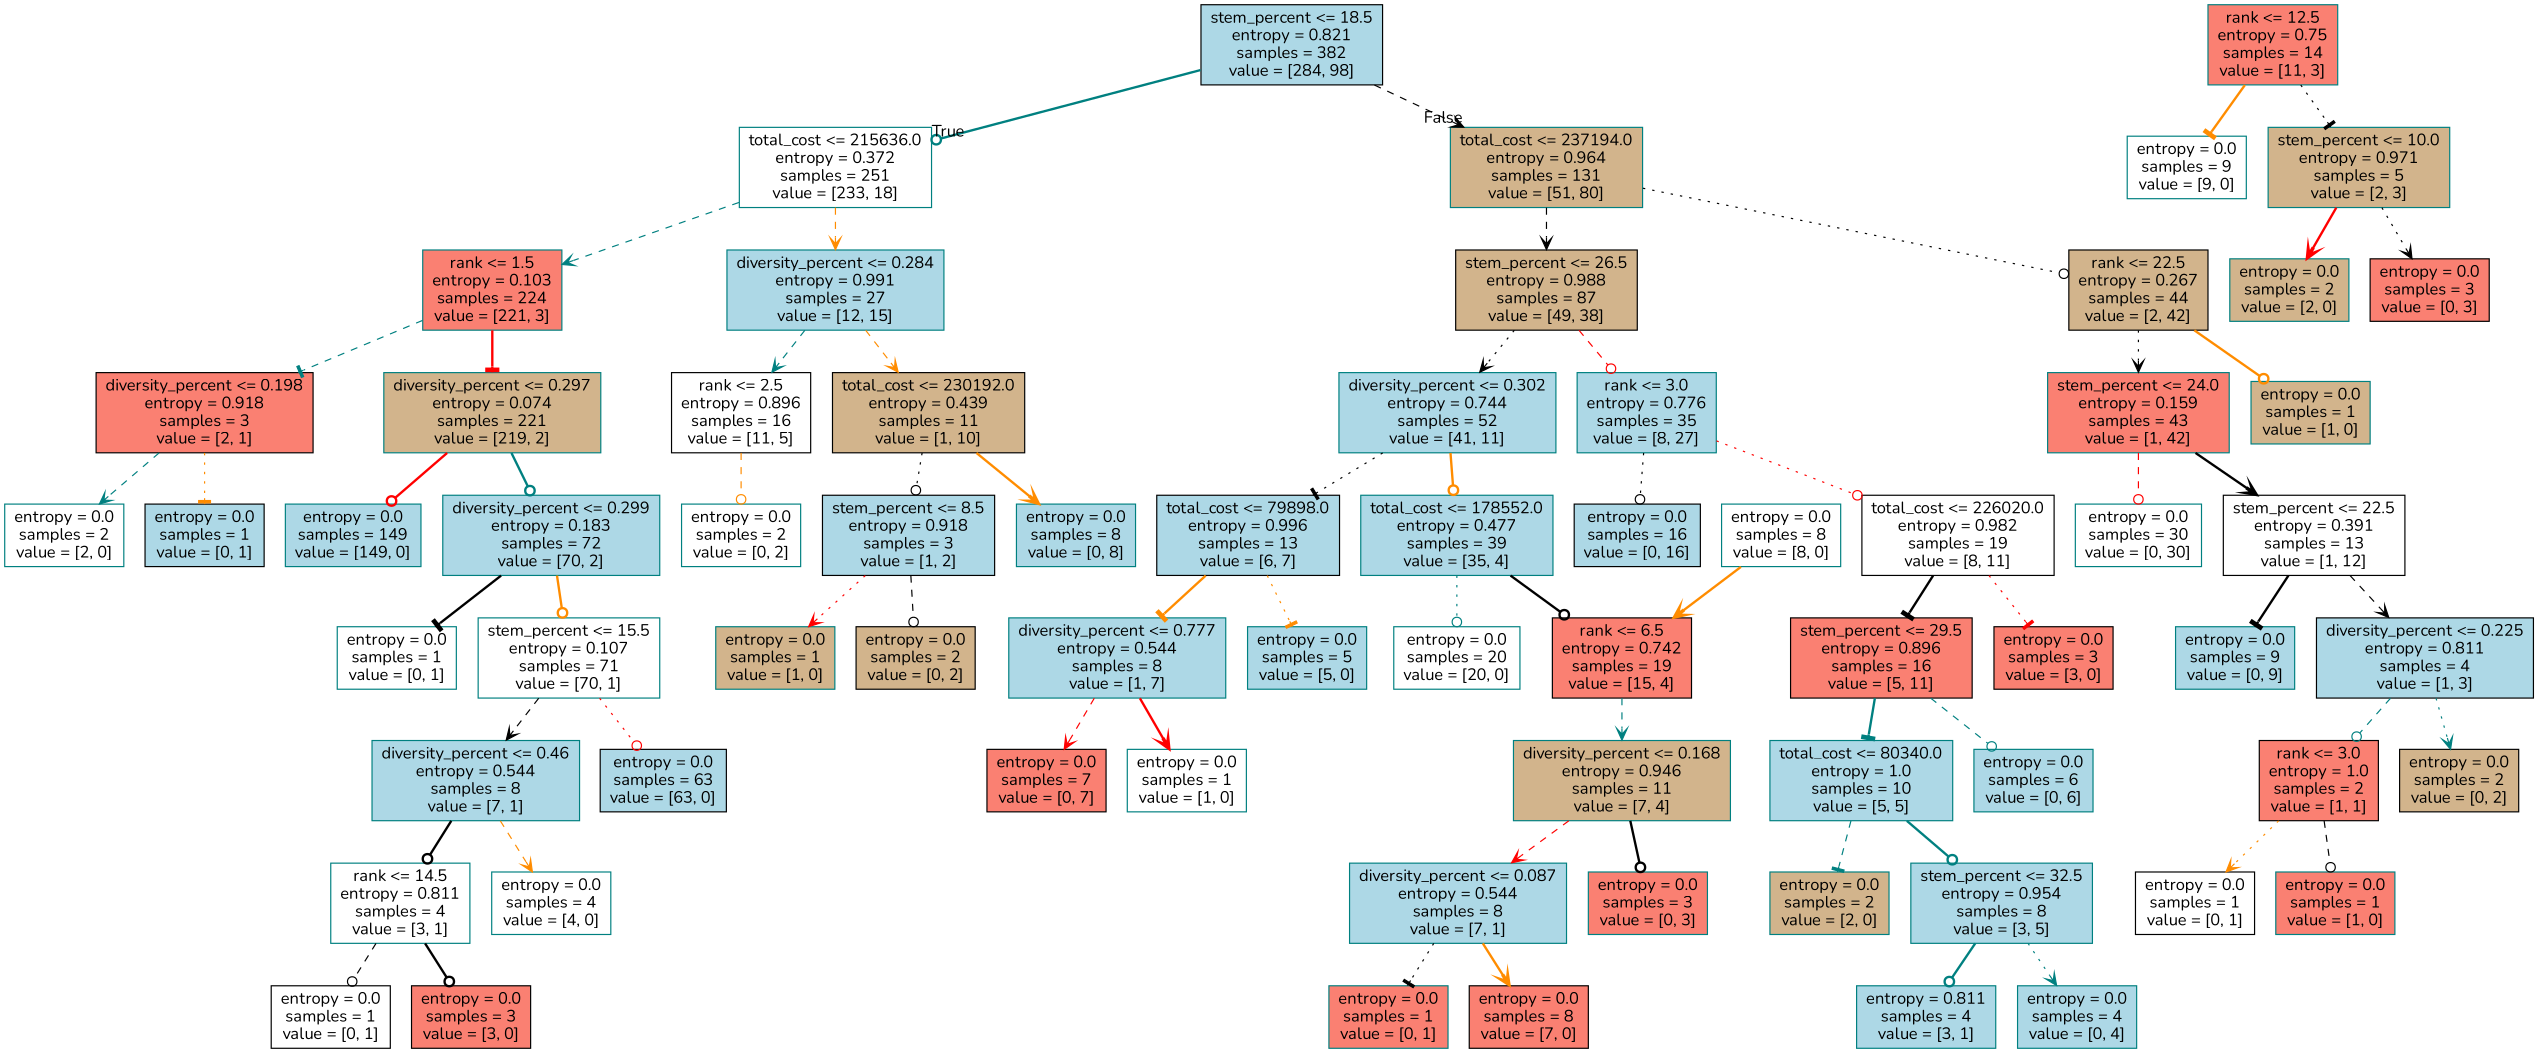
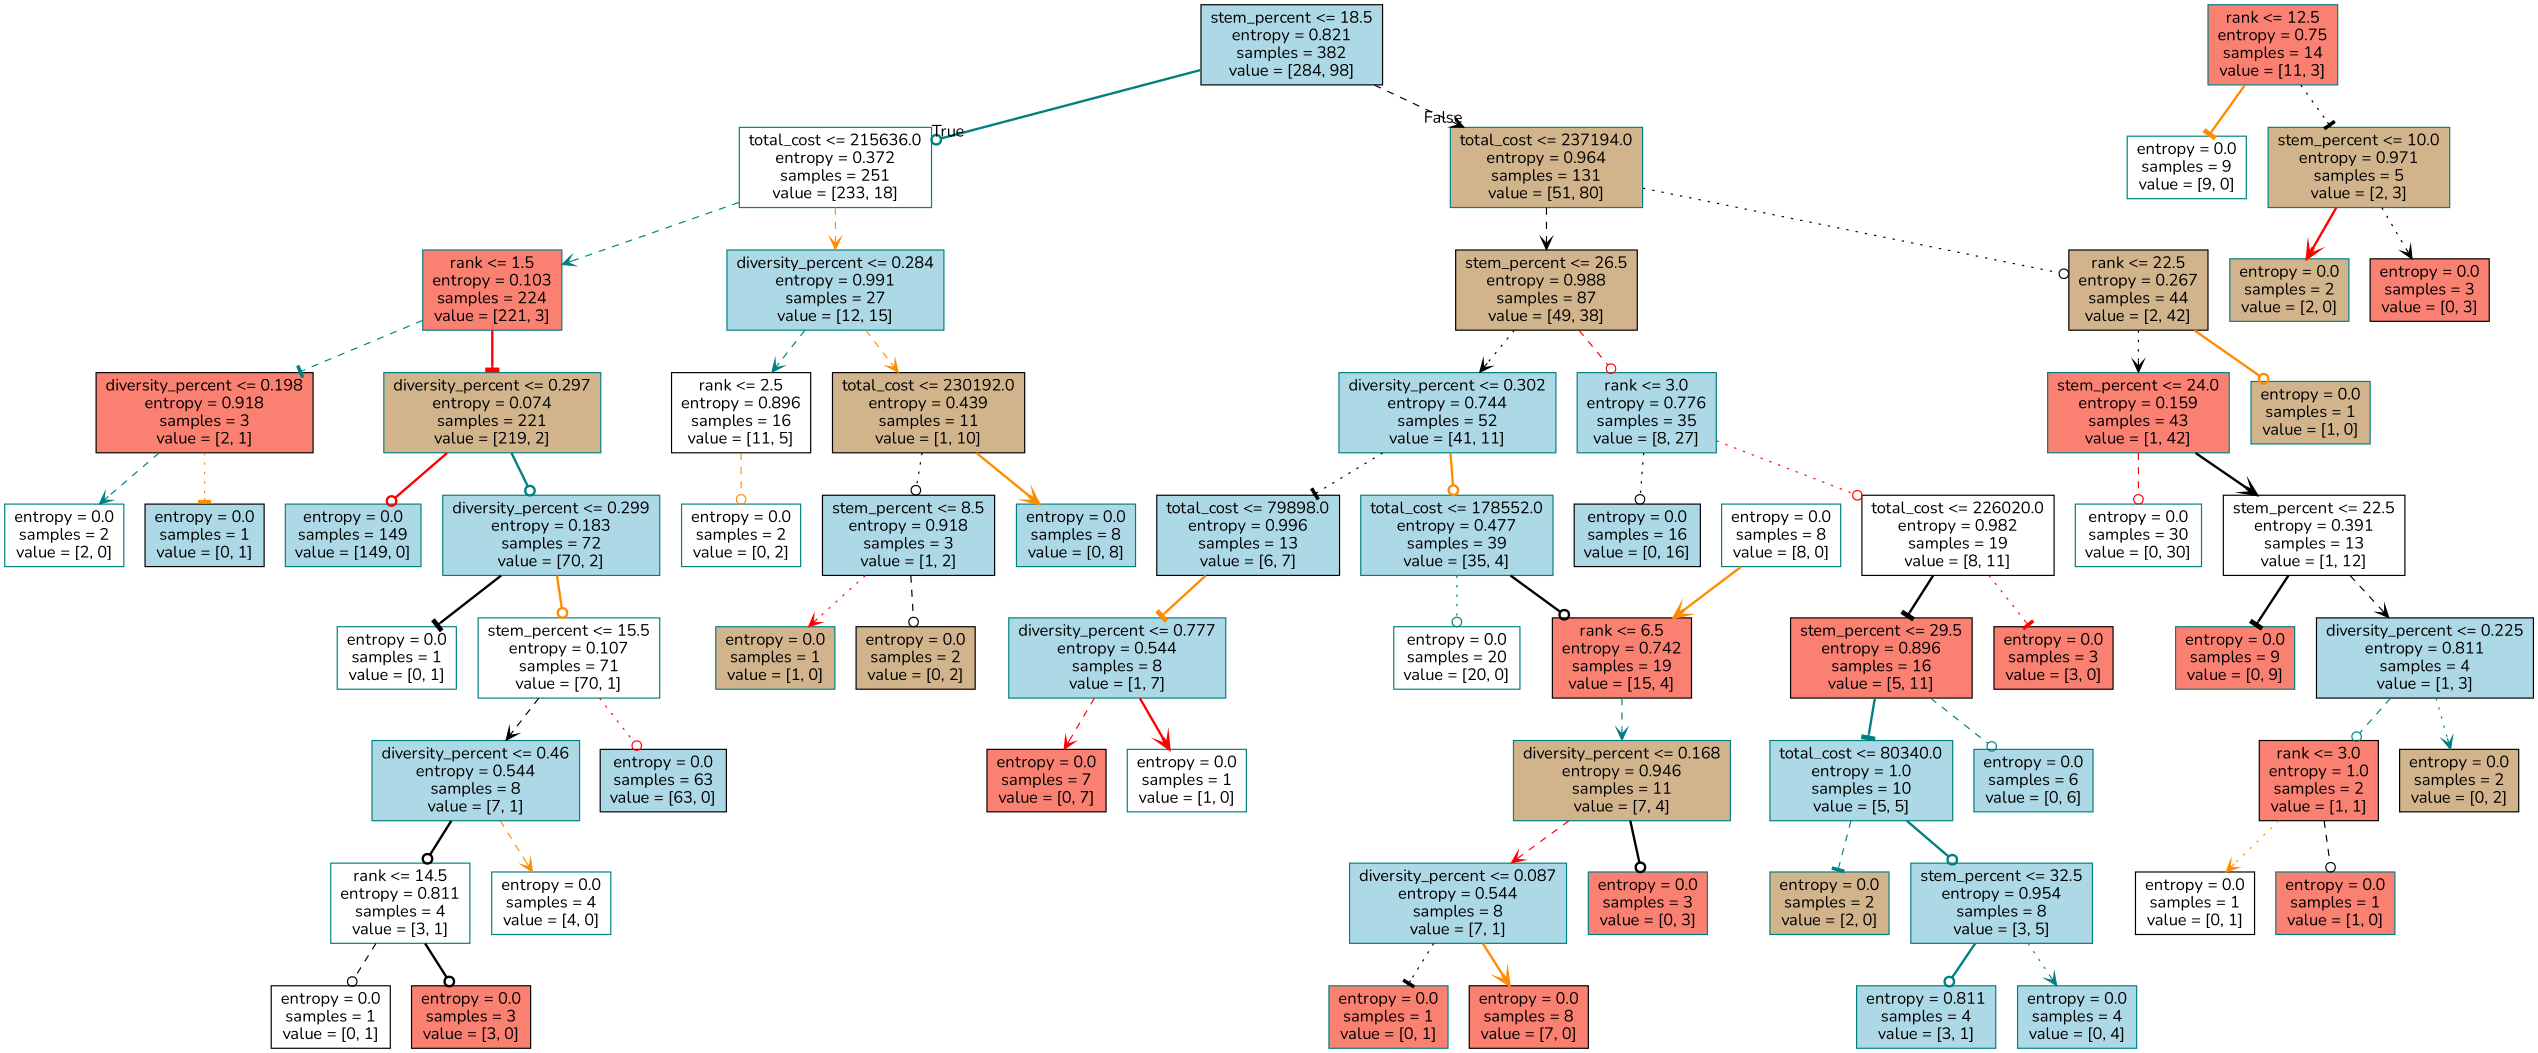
(1307, 658) -> none
(2235, 658) -> (2235, 658)
